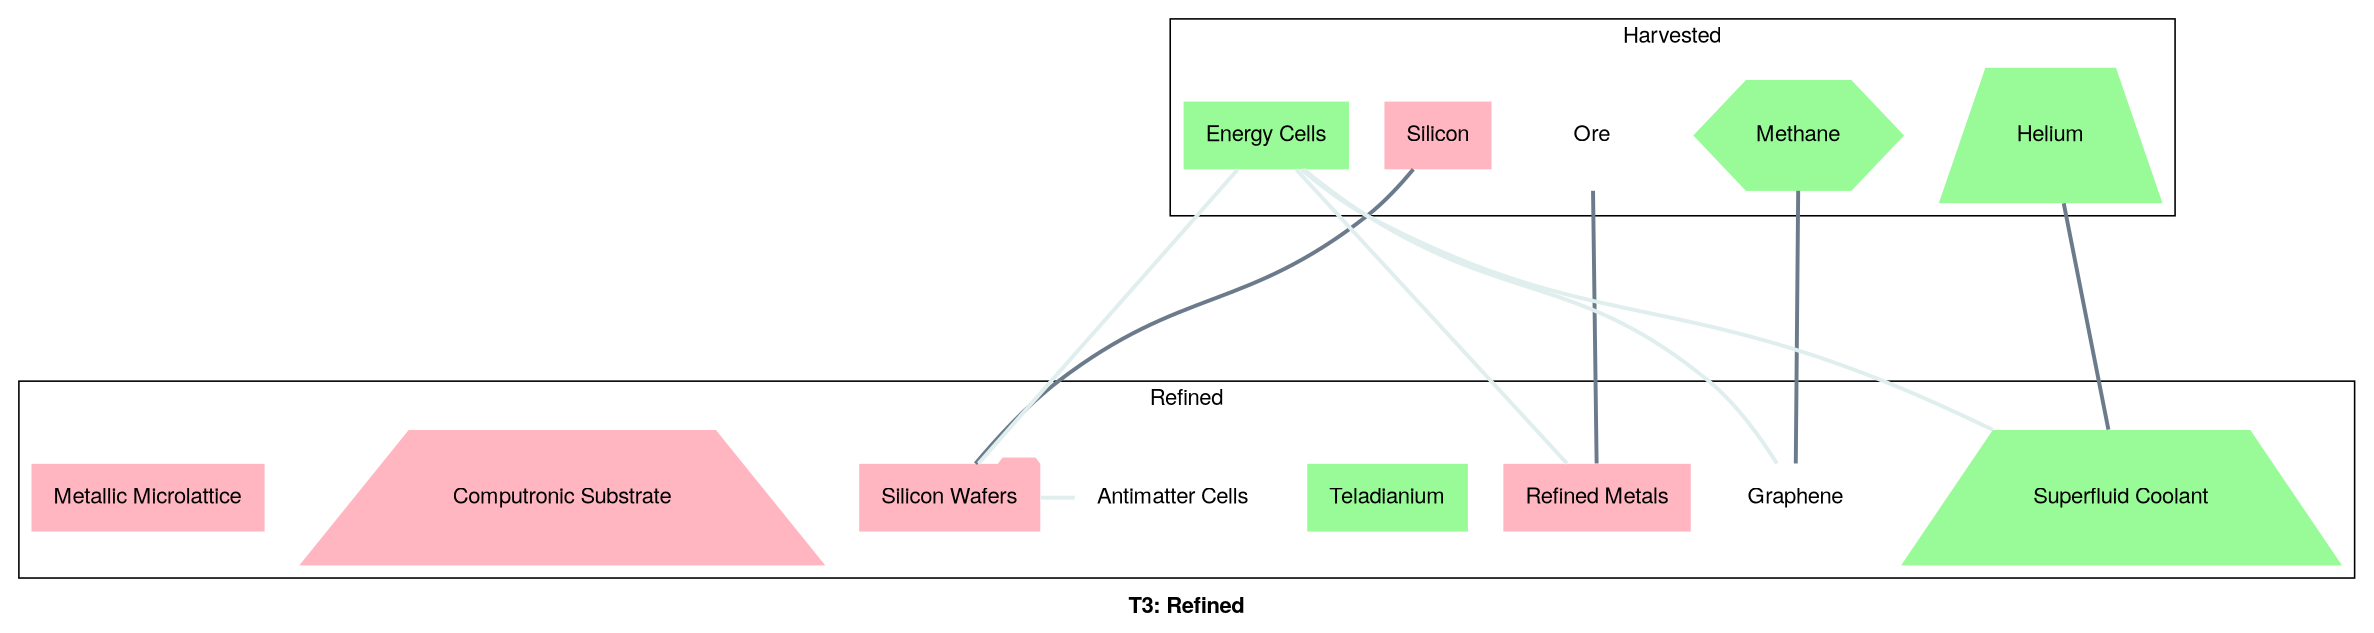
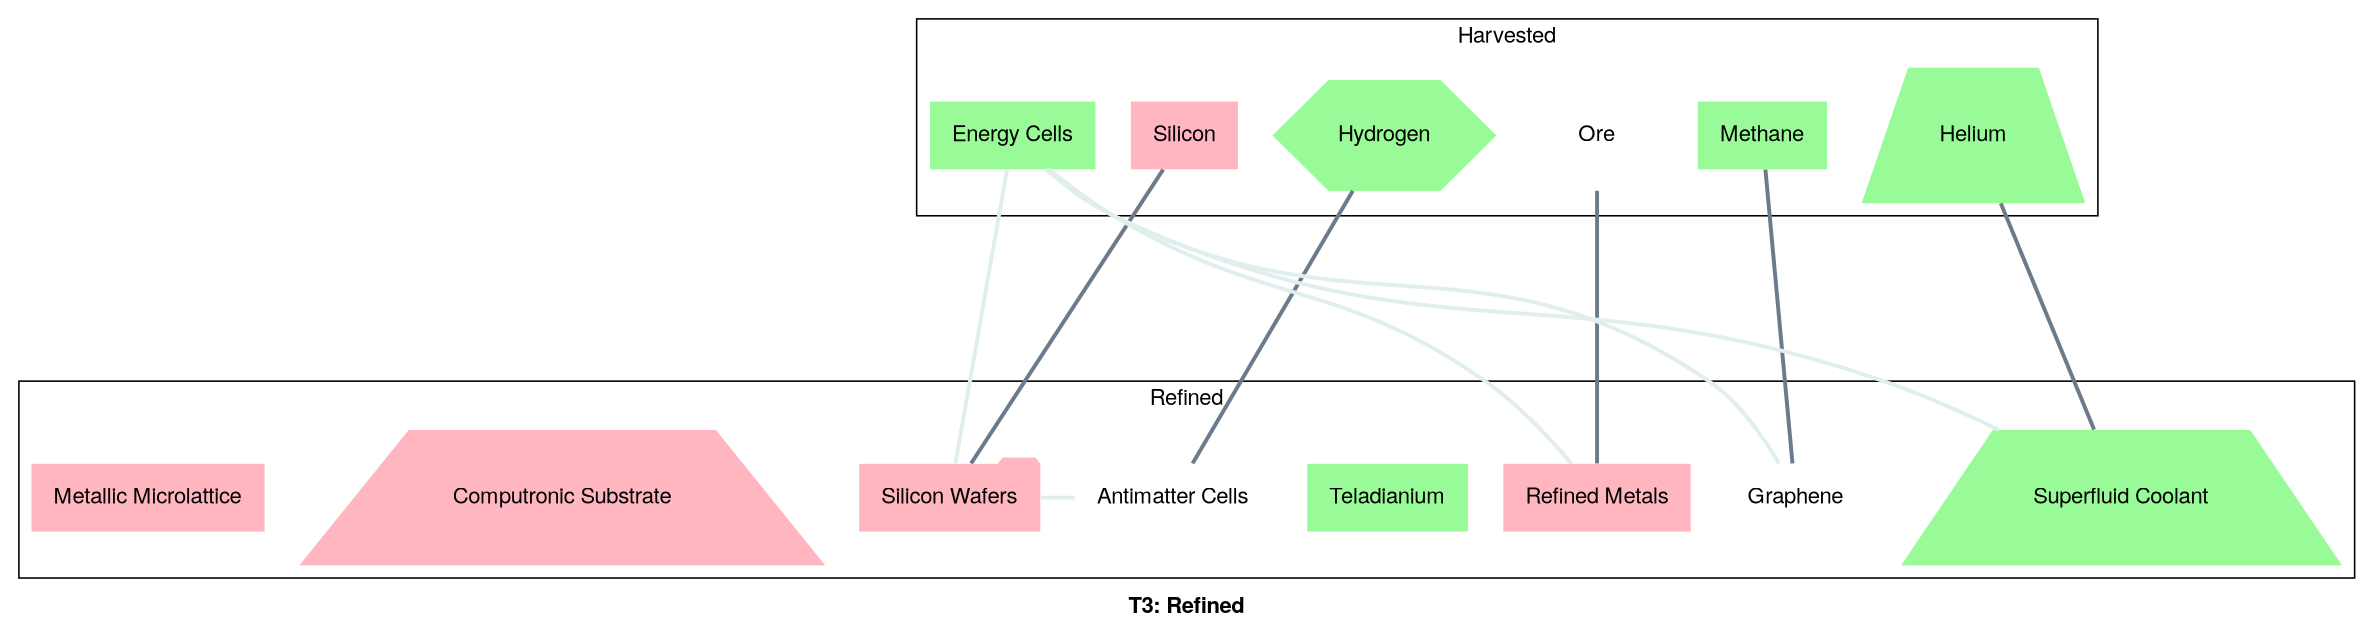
none -> (1384, 135)
(1799, 135) -> (1762, 135)
